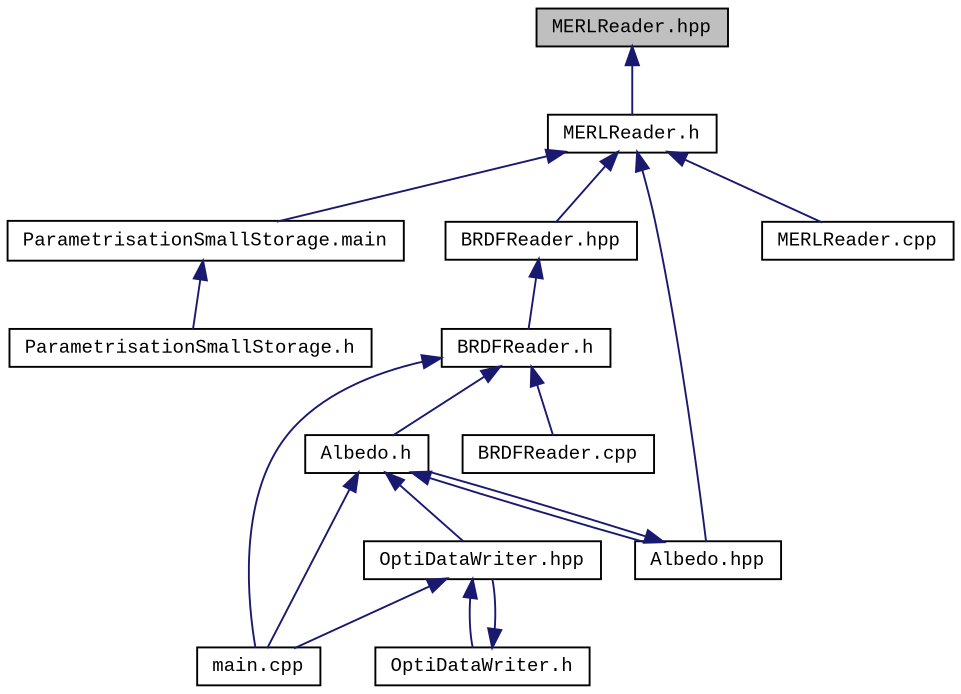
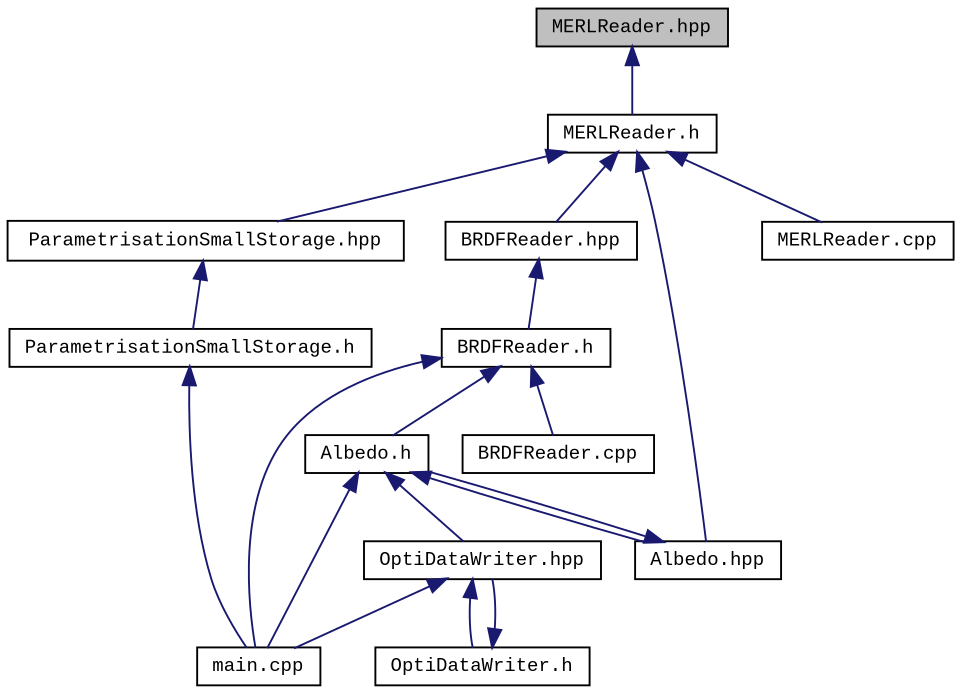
(206, 241) -> (206, 241)
none -> (198, 522)
